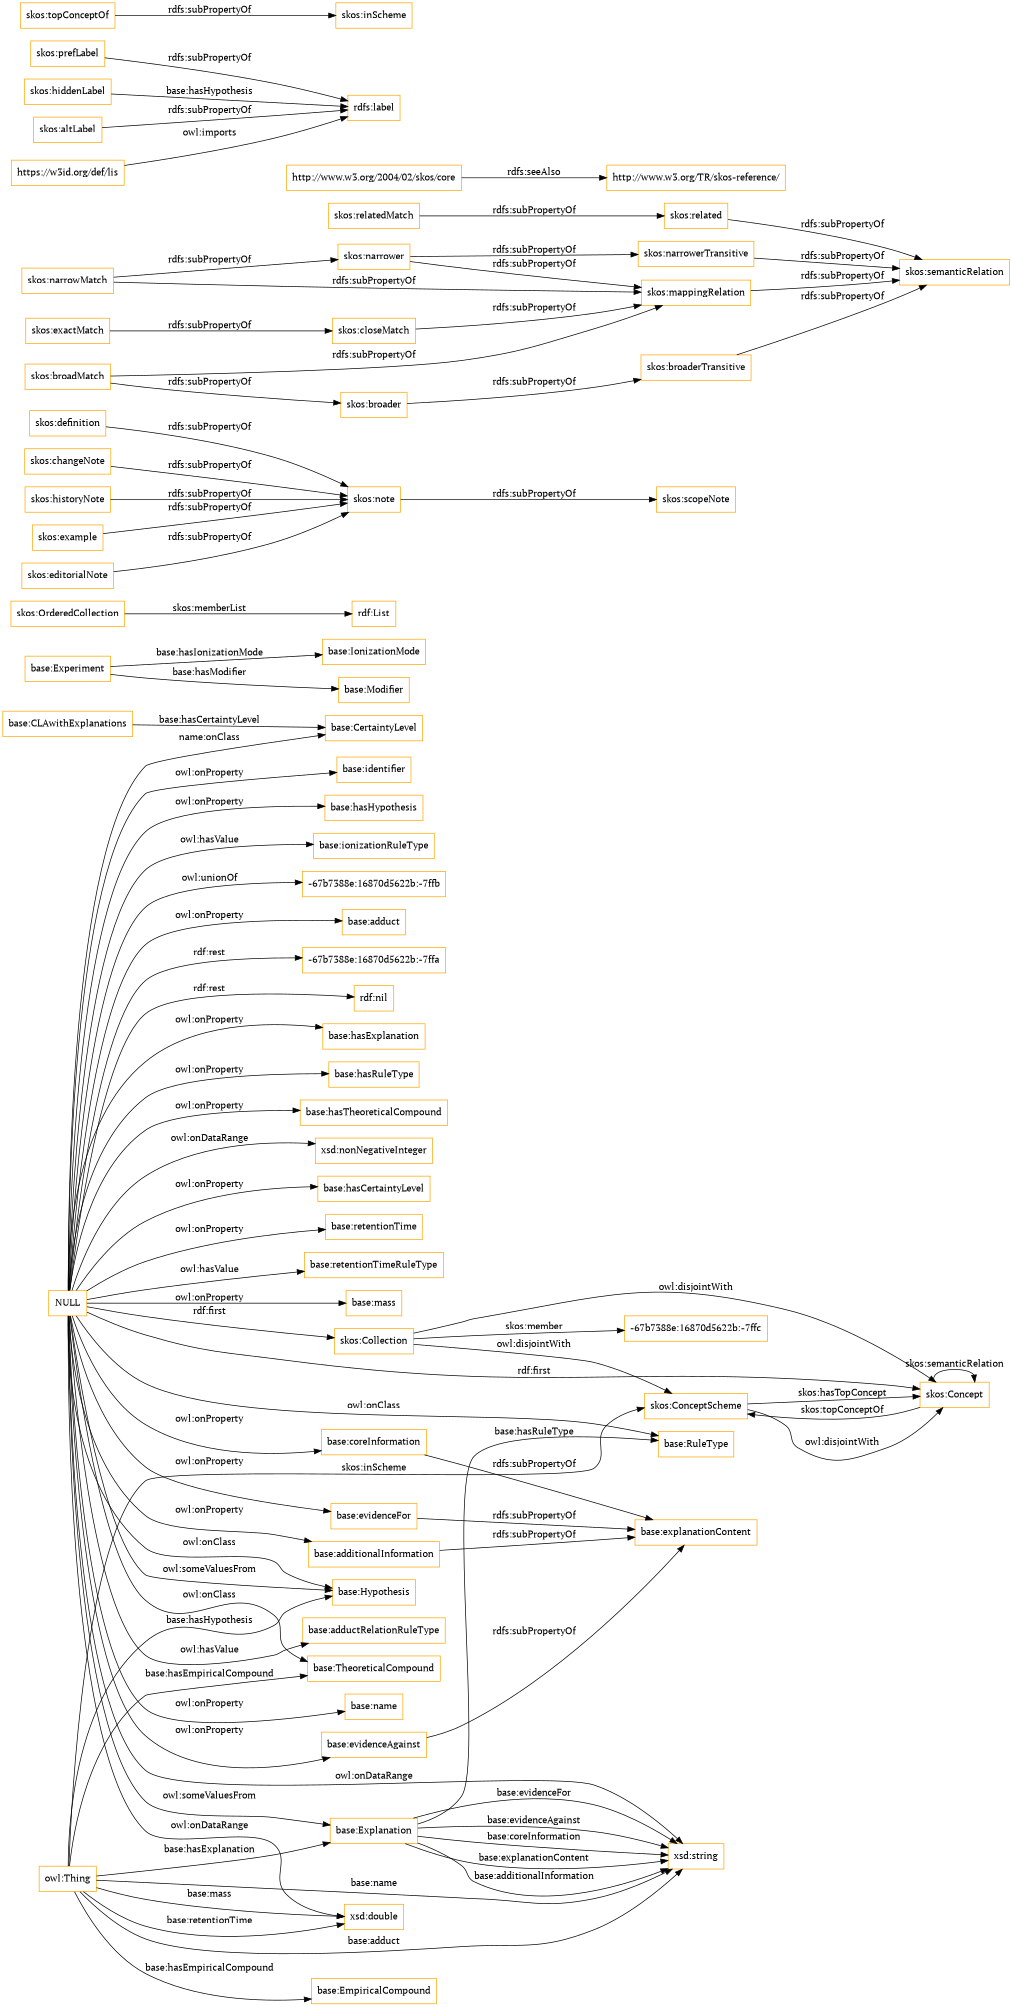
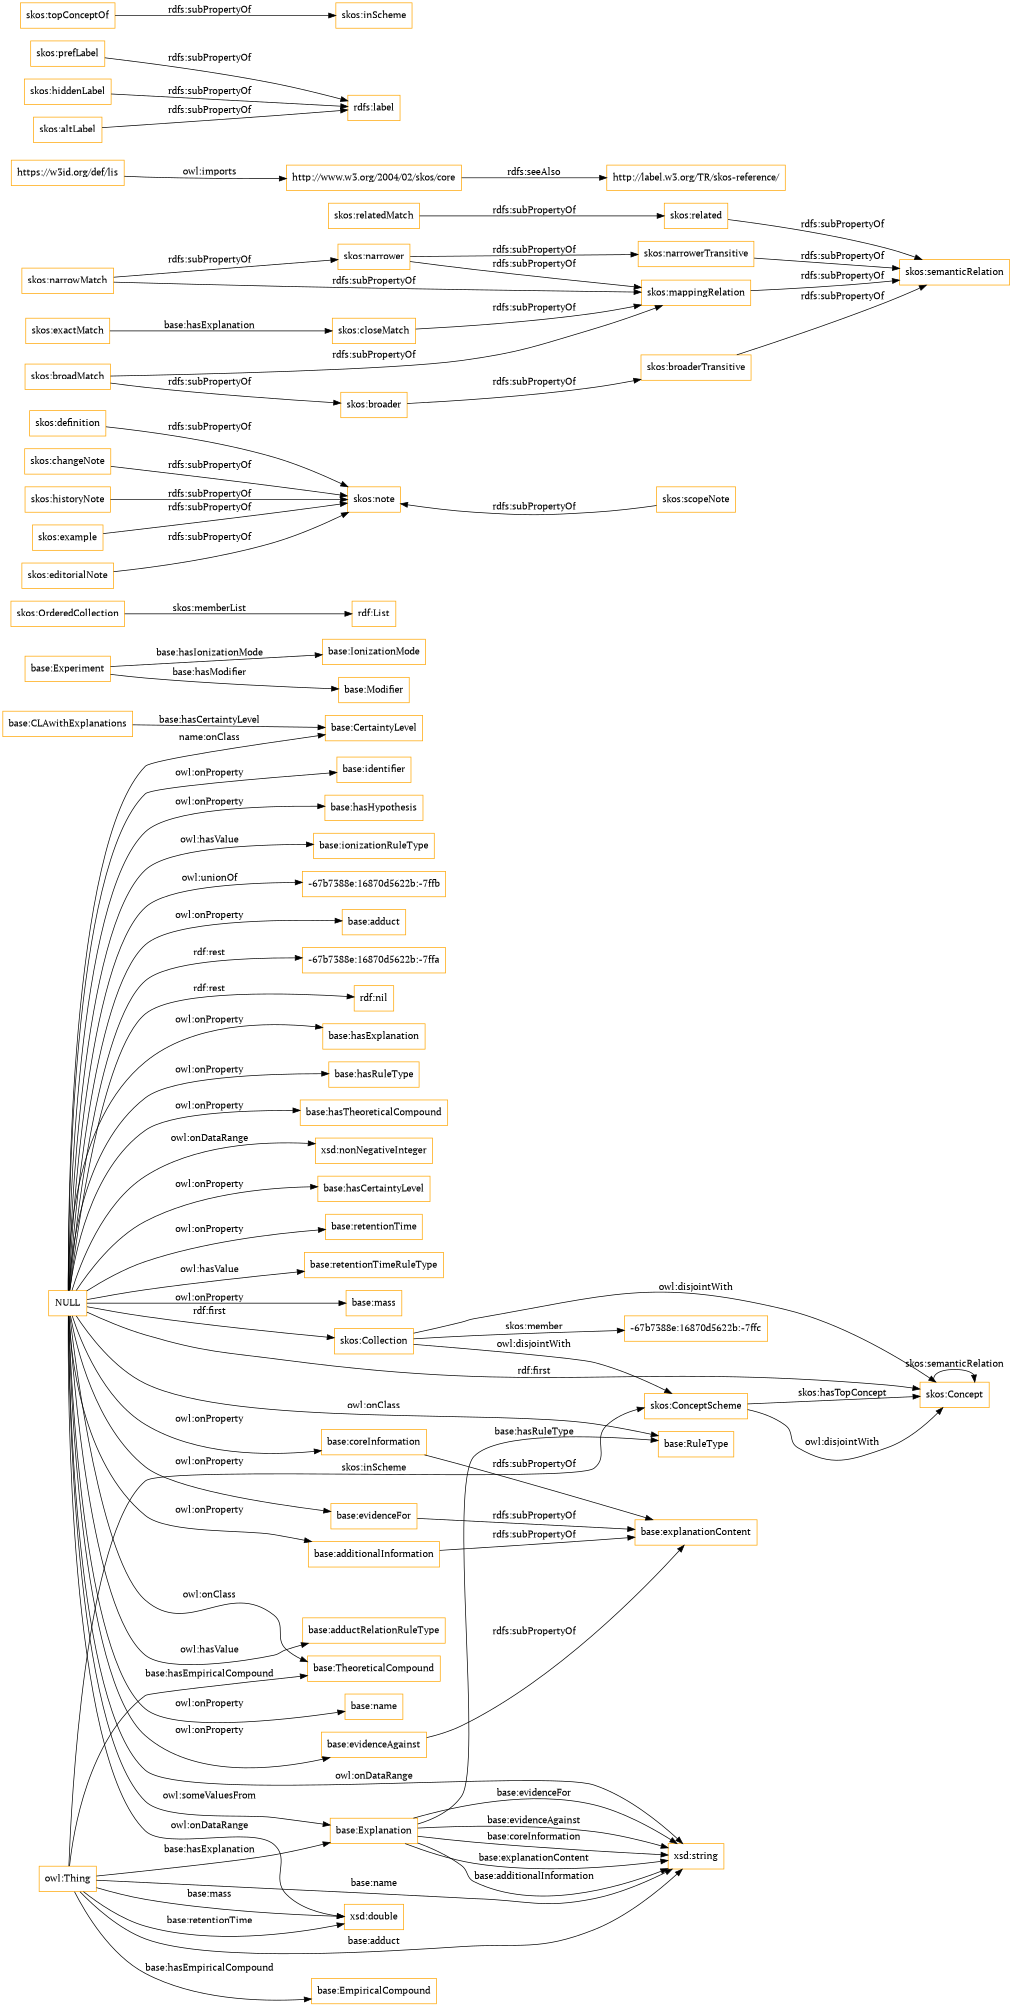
(210, 91) -> (210, 91)
(234, 147) -> (202, 178)
(696, 178) -> (696, 178)
(210, 326) -> (210, 326)
(525, 500) -> (532, 515)
(838, 1419) -> none
(374, 1592) -> none
